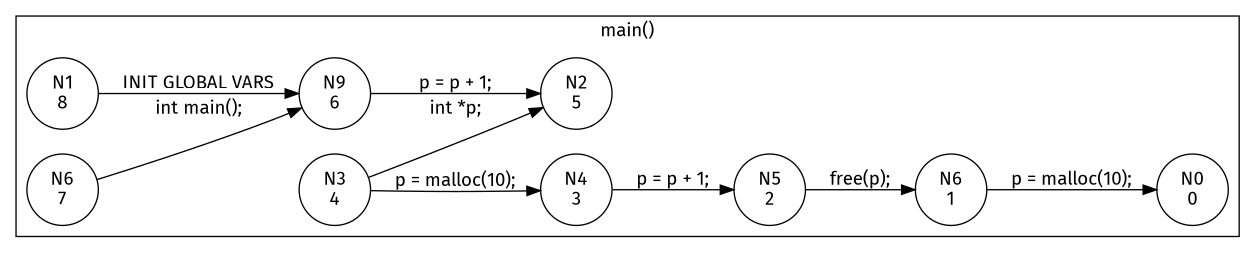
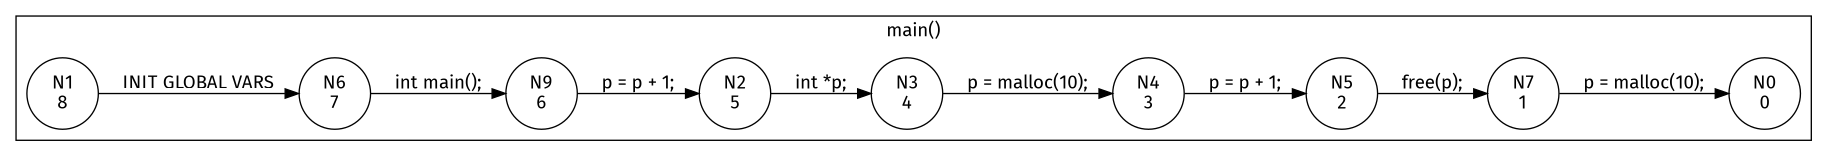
(192, 94) -> (192, 94)
(450, 146) -> (814, 94)
(951, 190) -> (1523, 94)
